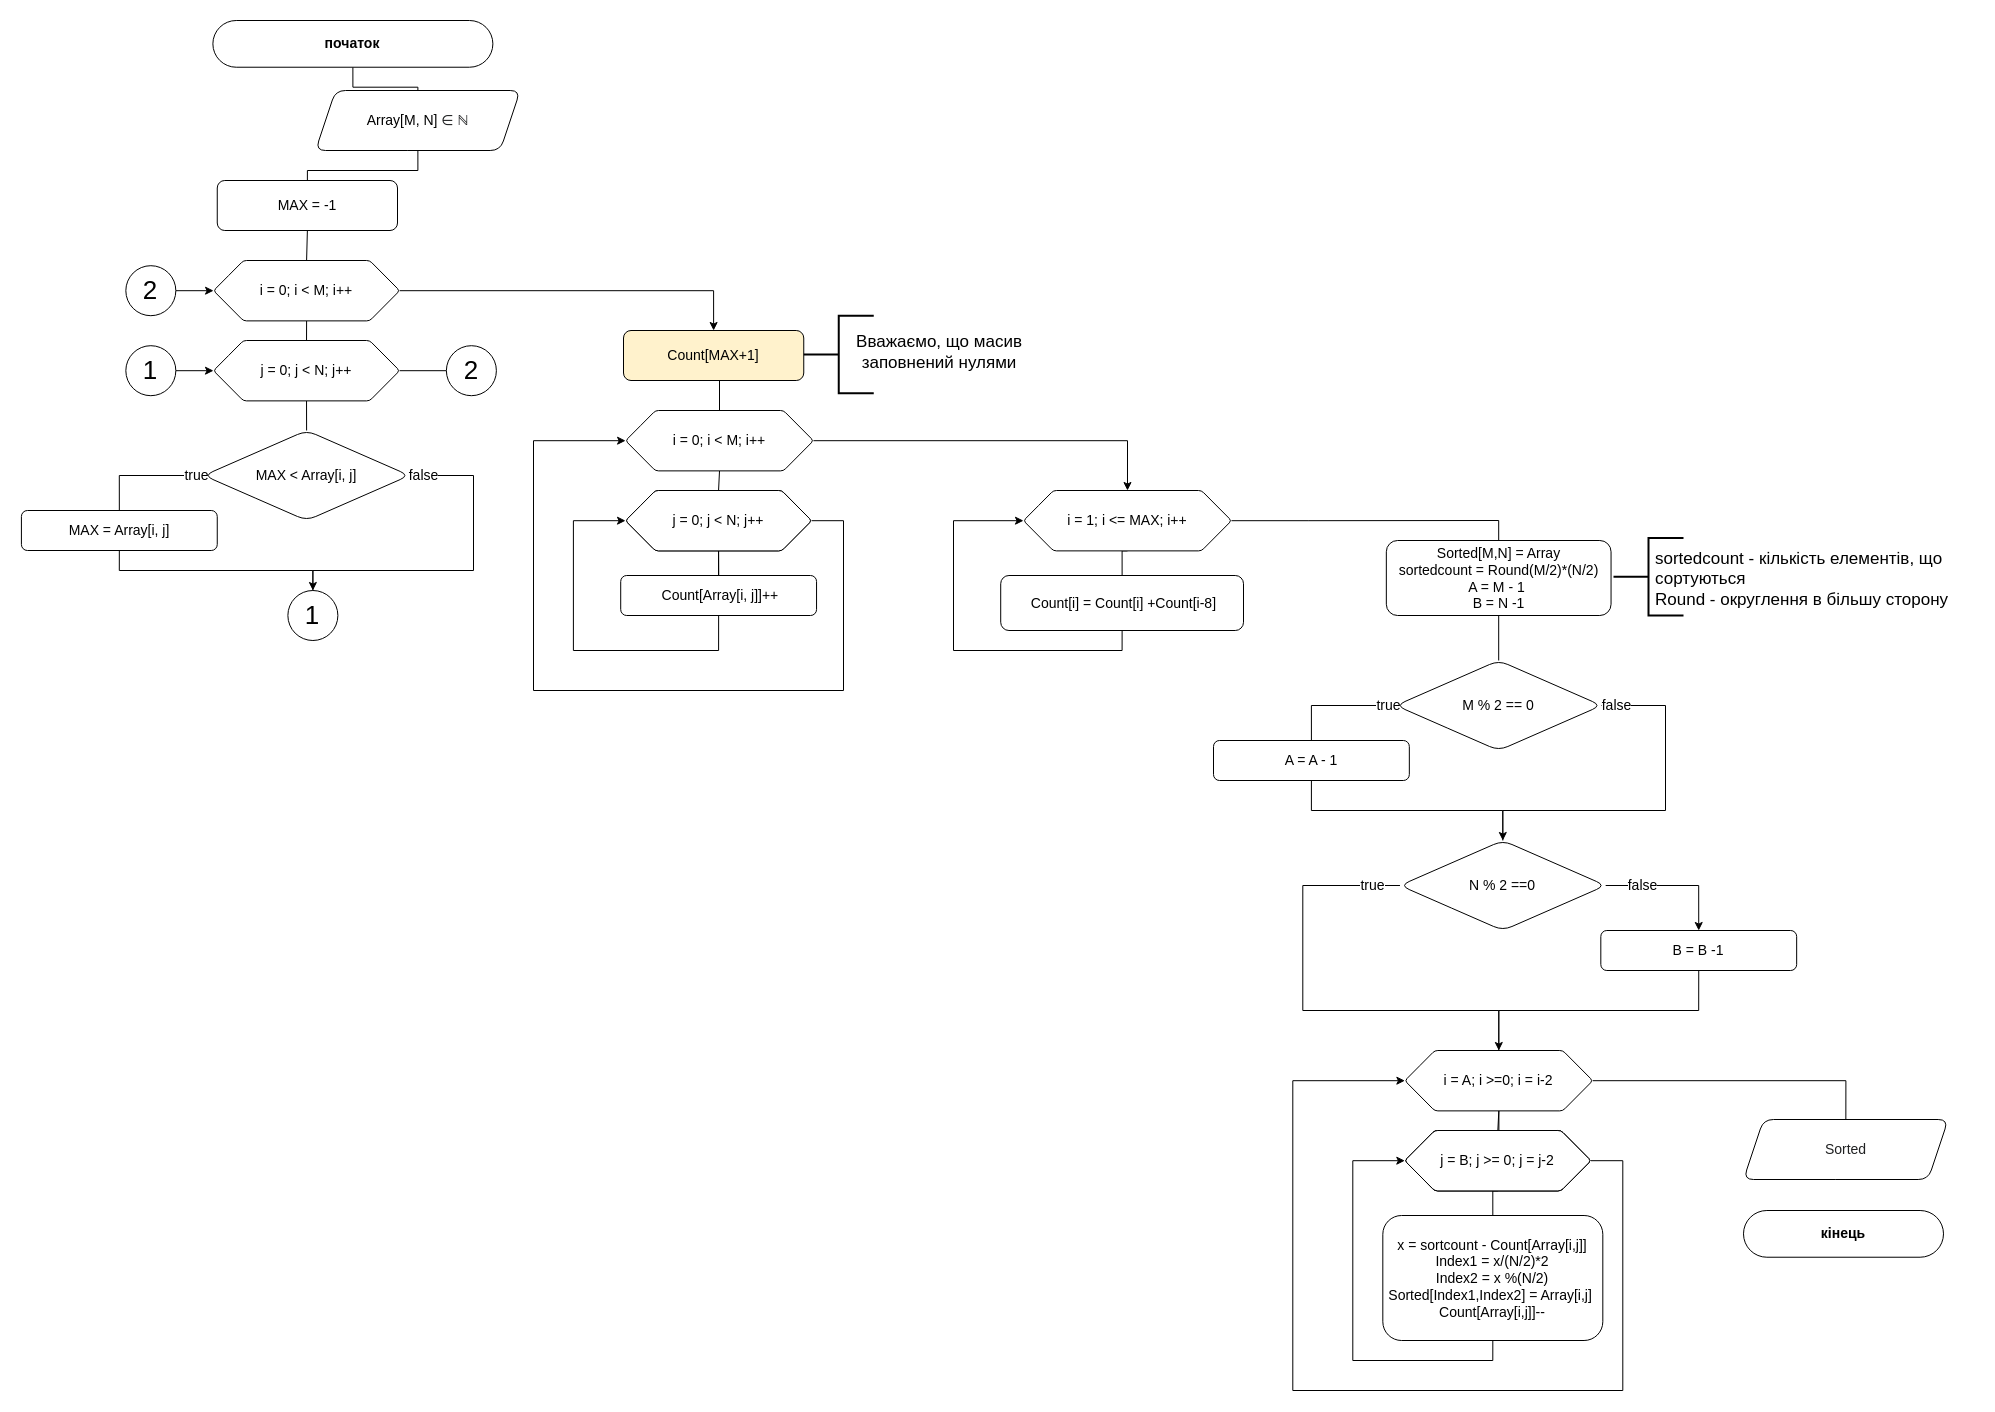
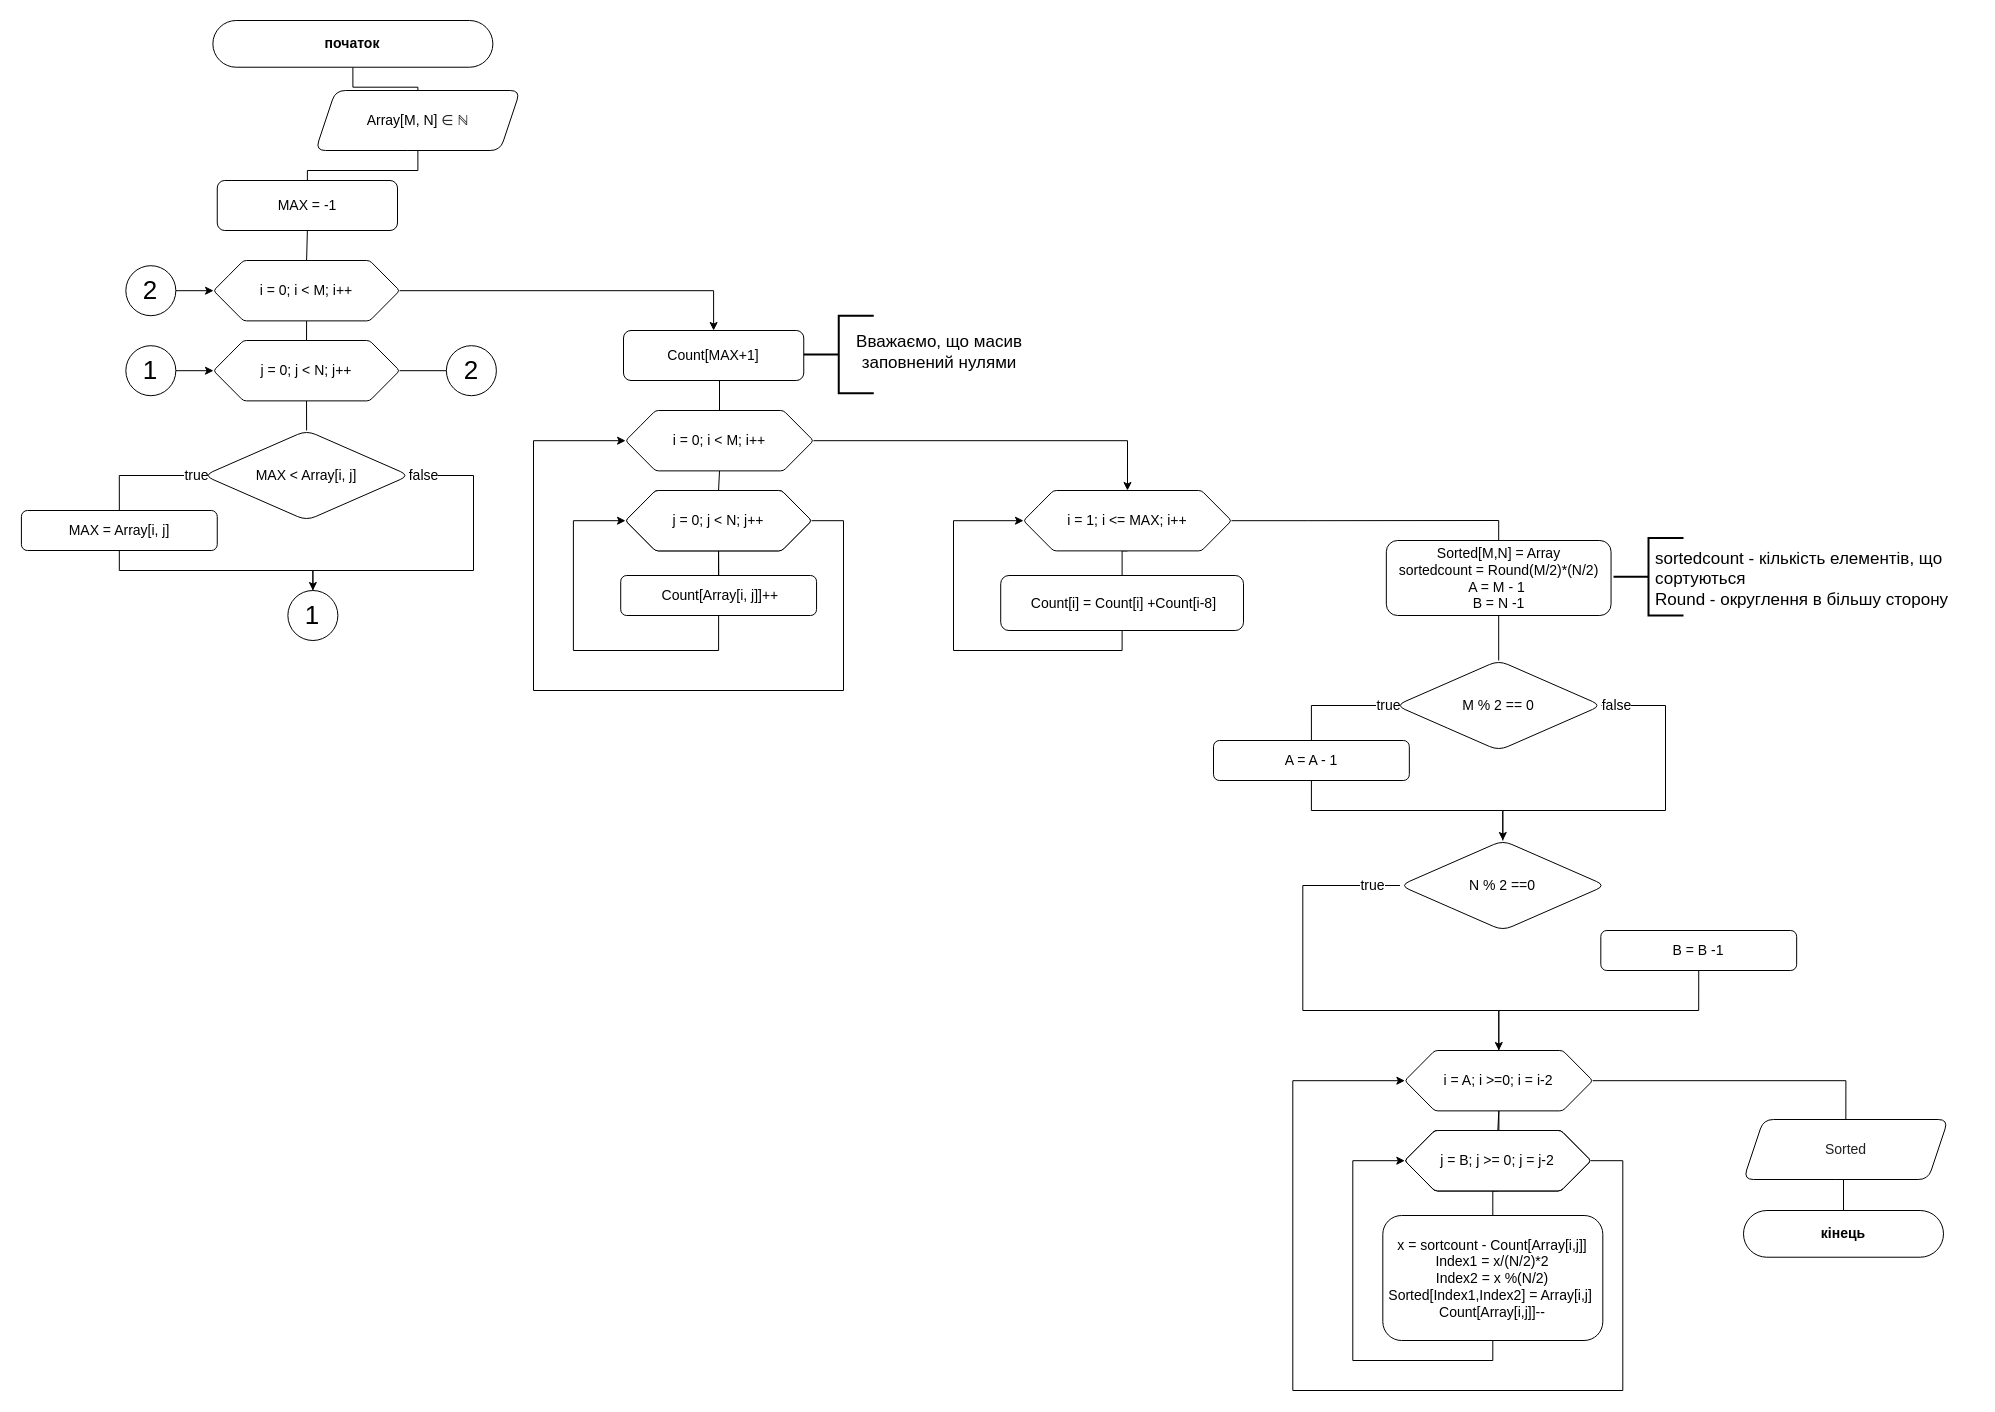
(714, 356) -> (714, 356)
(1671, 886) -> none
none -> (1844, 1195)
